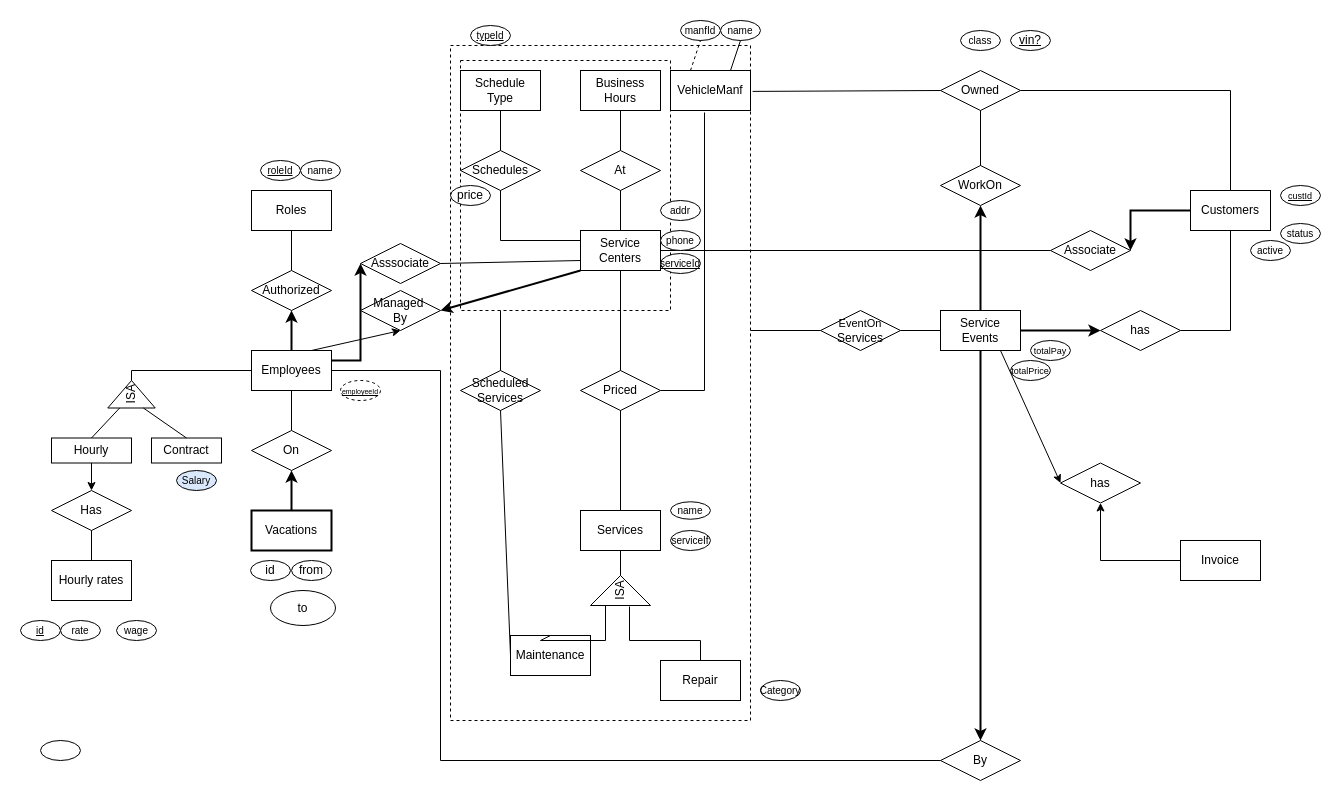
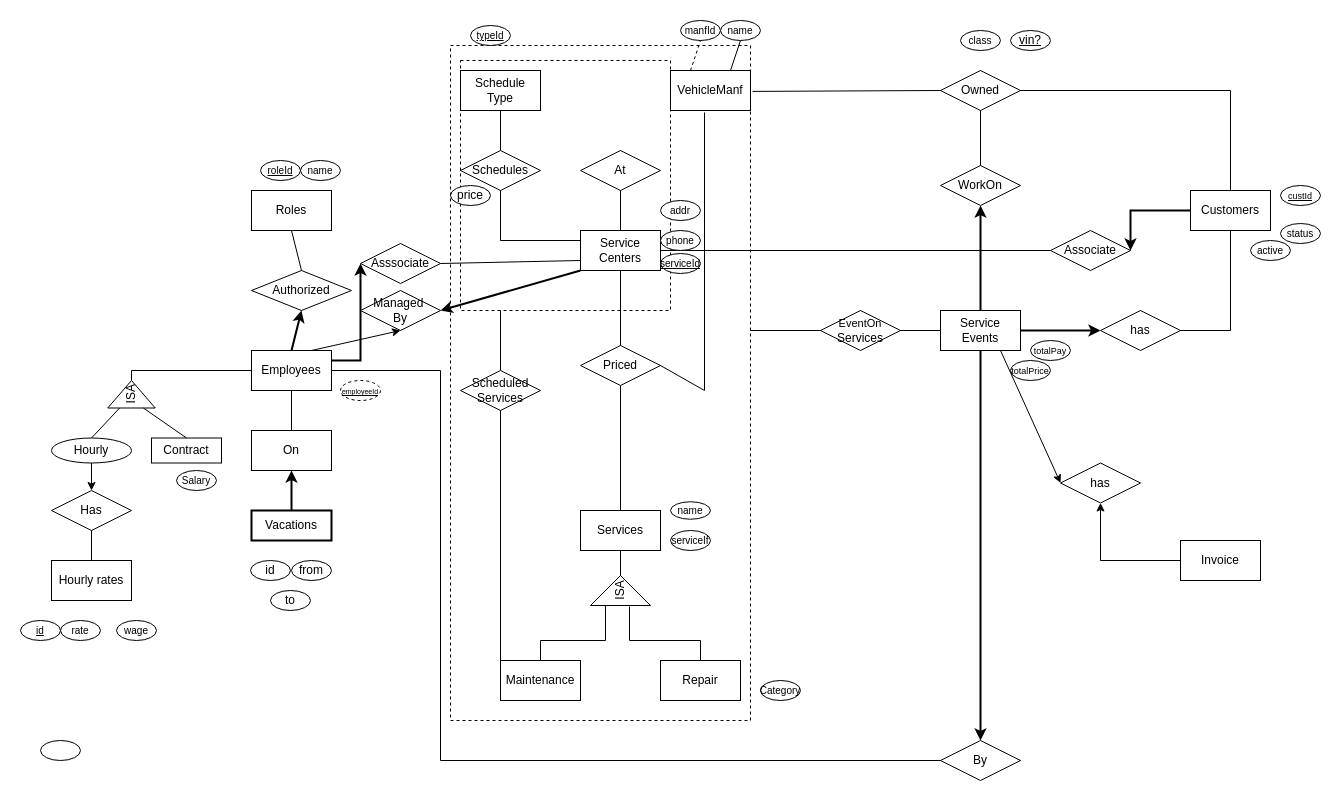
(621, 91) -> none
(621, 131) -> none
(292, 291) -> (302, 291)
(621, 391) -> (621, 366)
(92, 451) -> (92, 451)
(292, 451) -> (292, 451)
(197, 481) -> (197, 481)
(292, 531) -> (292, 526)
(303, 608) -> (291, 601)
(551, 656) -> (541, 681)
